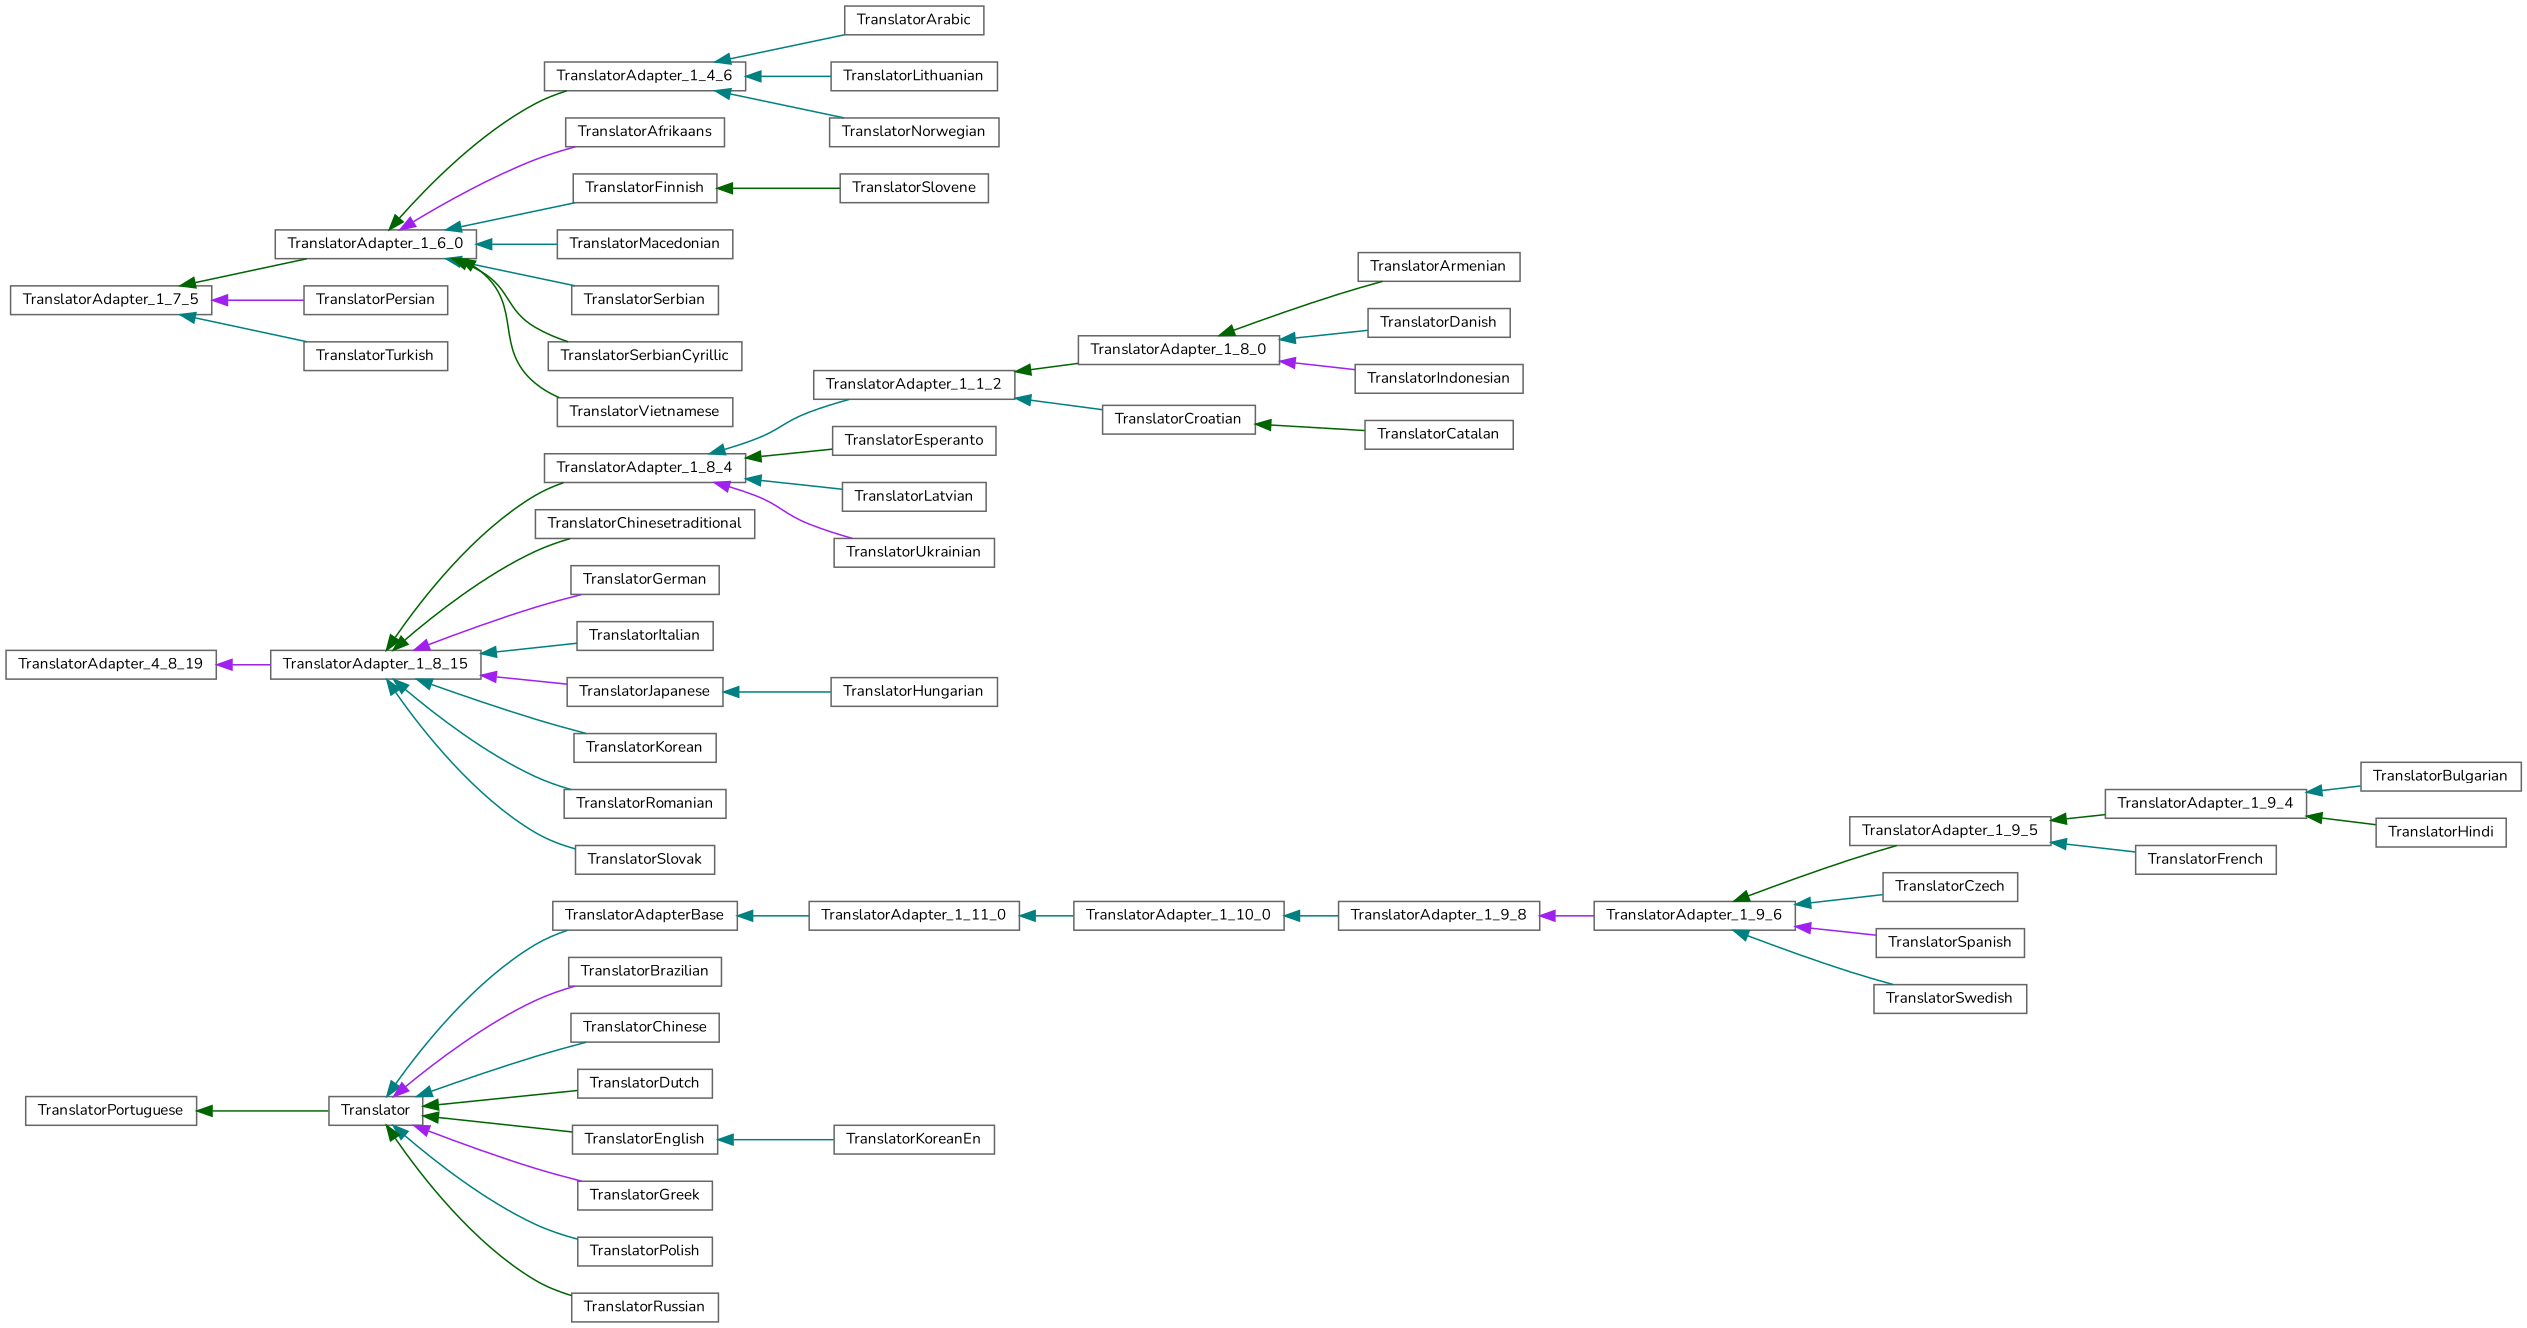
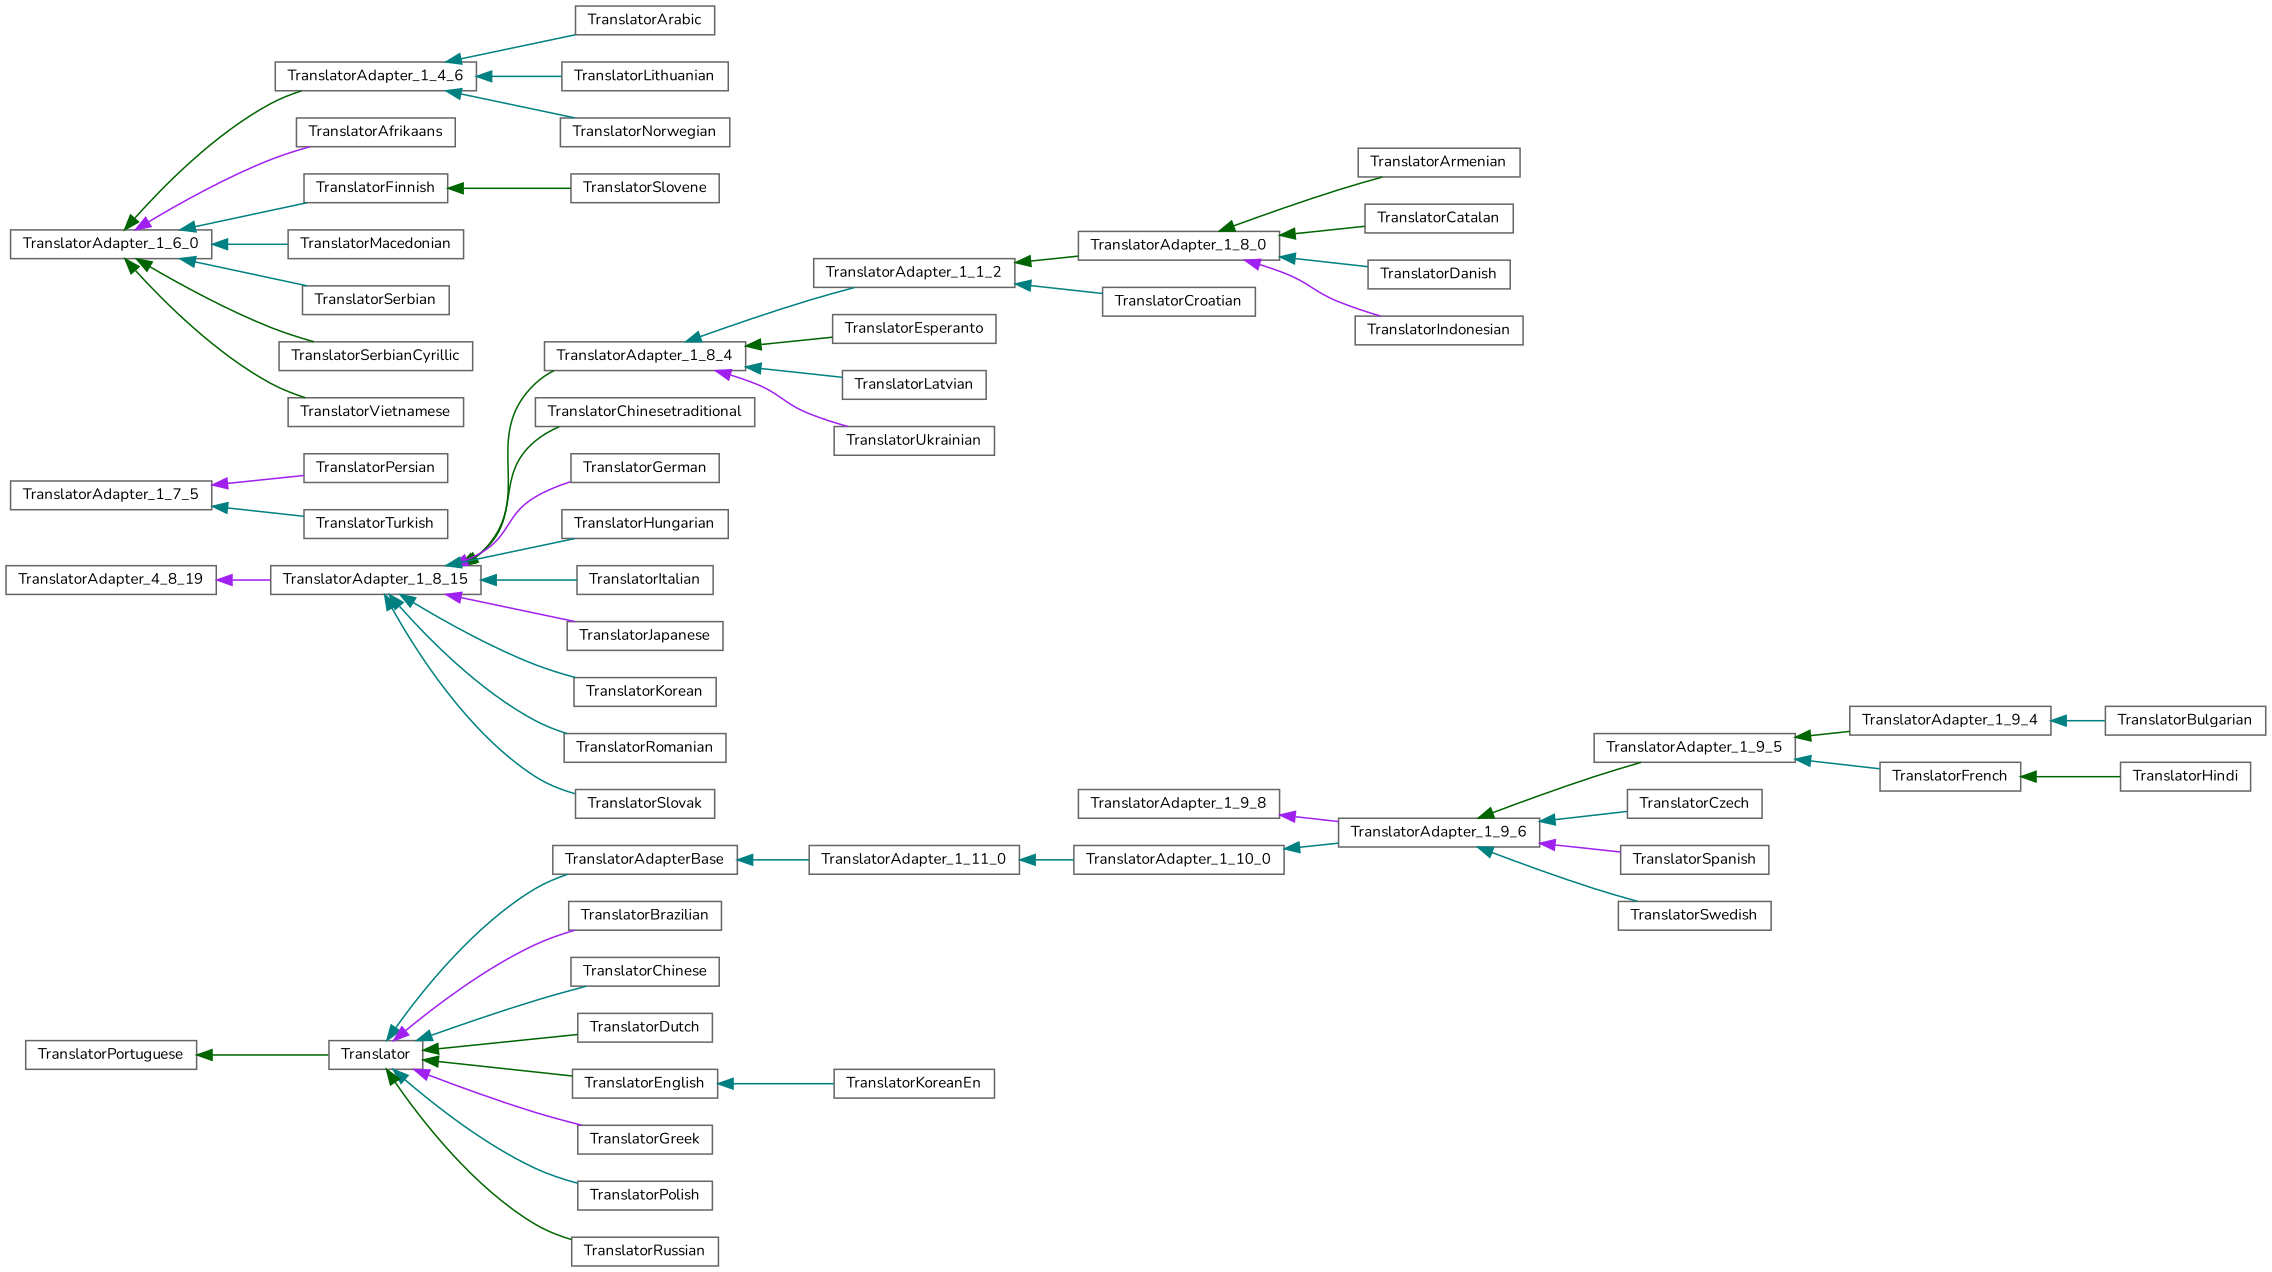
(251, 271) -> none
(1318, 428) -> (1330, 230)
(785, 692) -> (518, 550)
(2349, 821) -> (2078, 777)
(1319, 916) -> (1319, 845)
